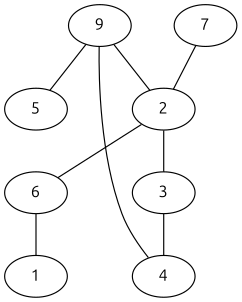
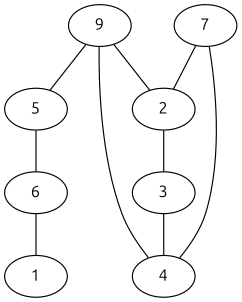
(98, 152) -> (36, 151)
none -> (215, 156)
